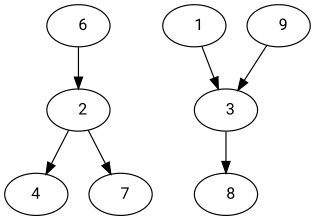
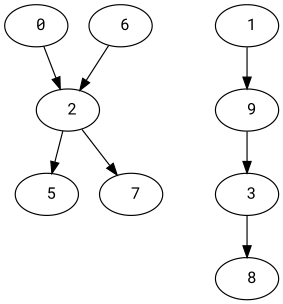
none -> (36, 26)
(208, 62) -> (247, 62)
(36, 194) -> (47, 194)
